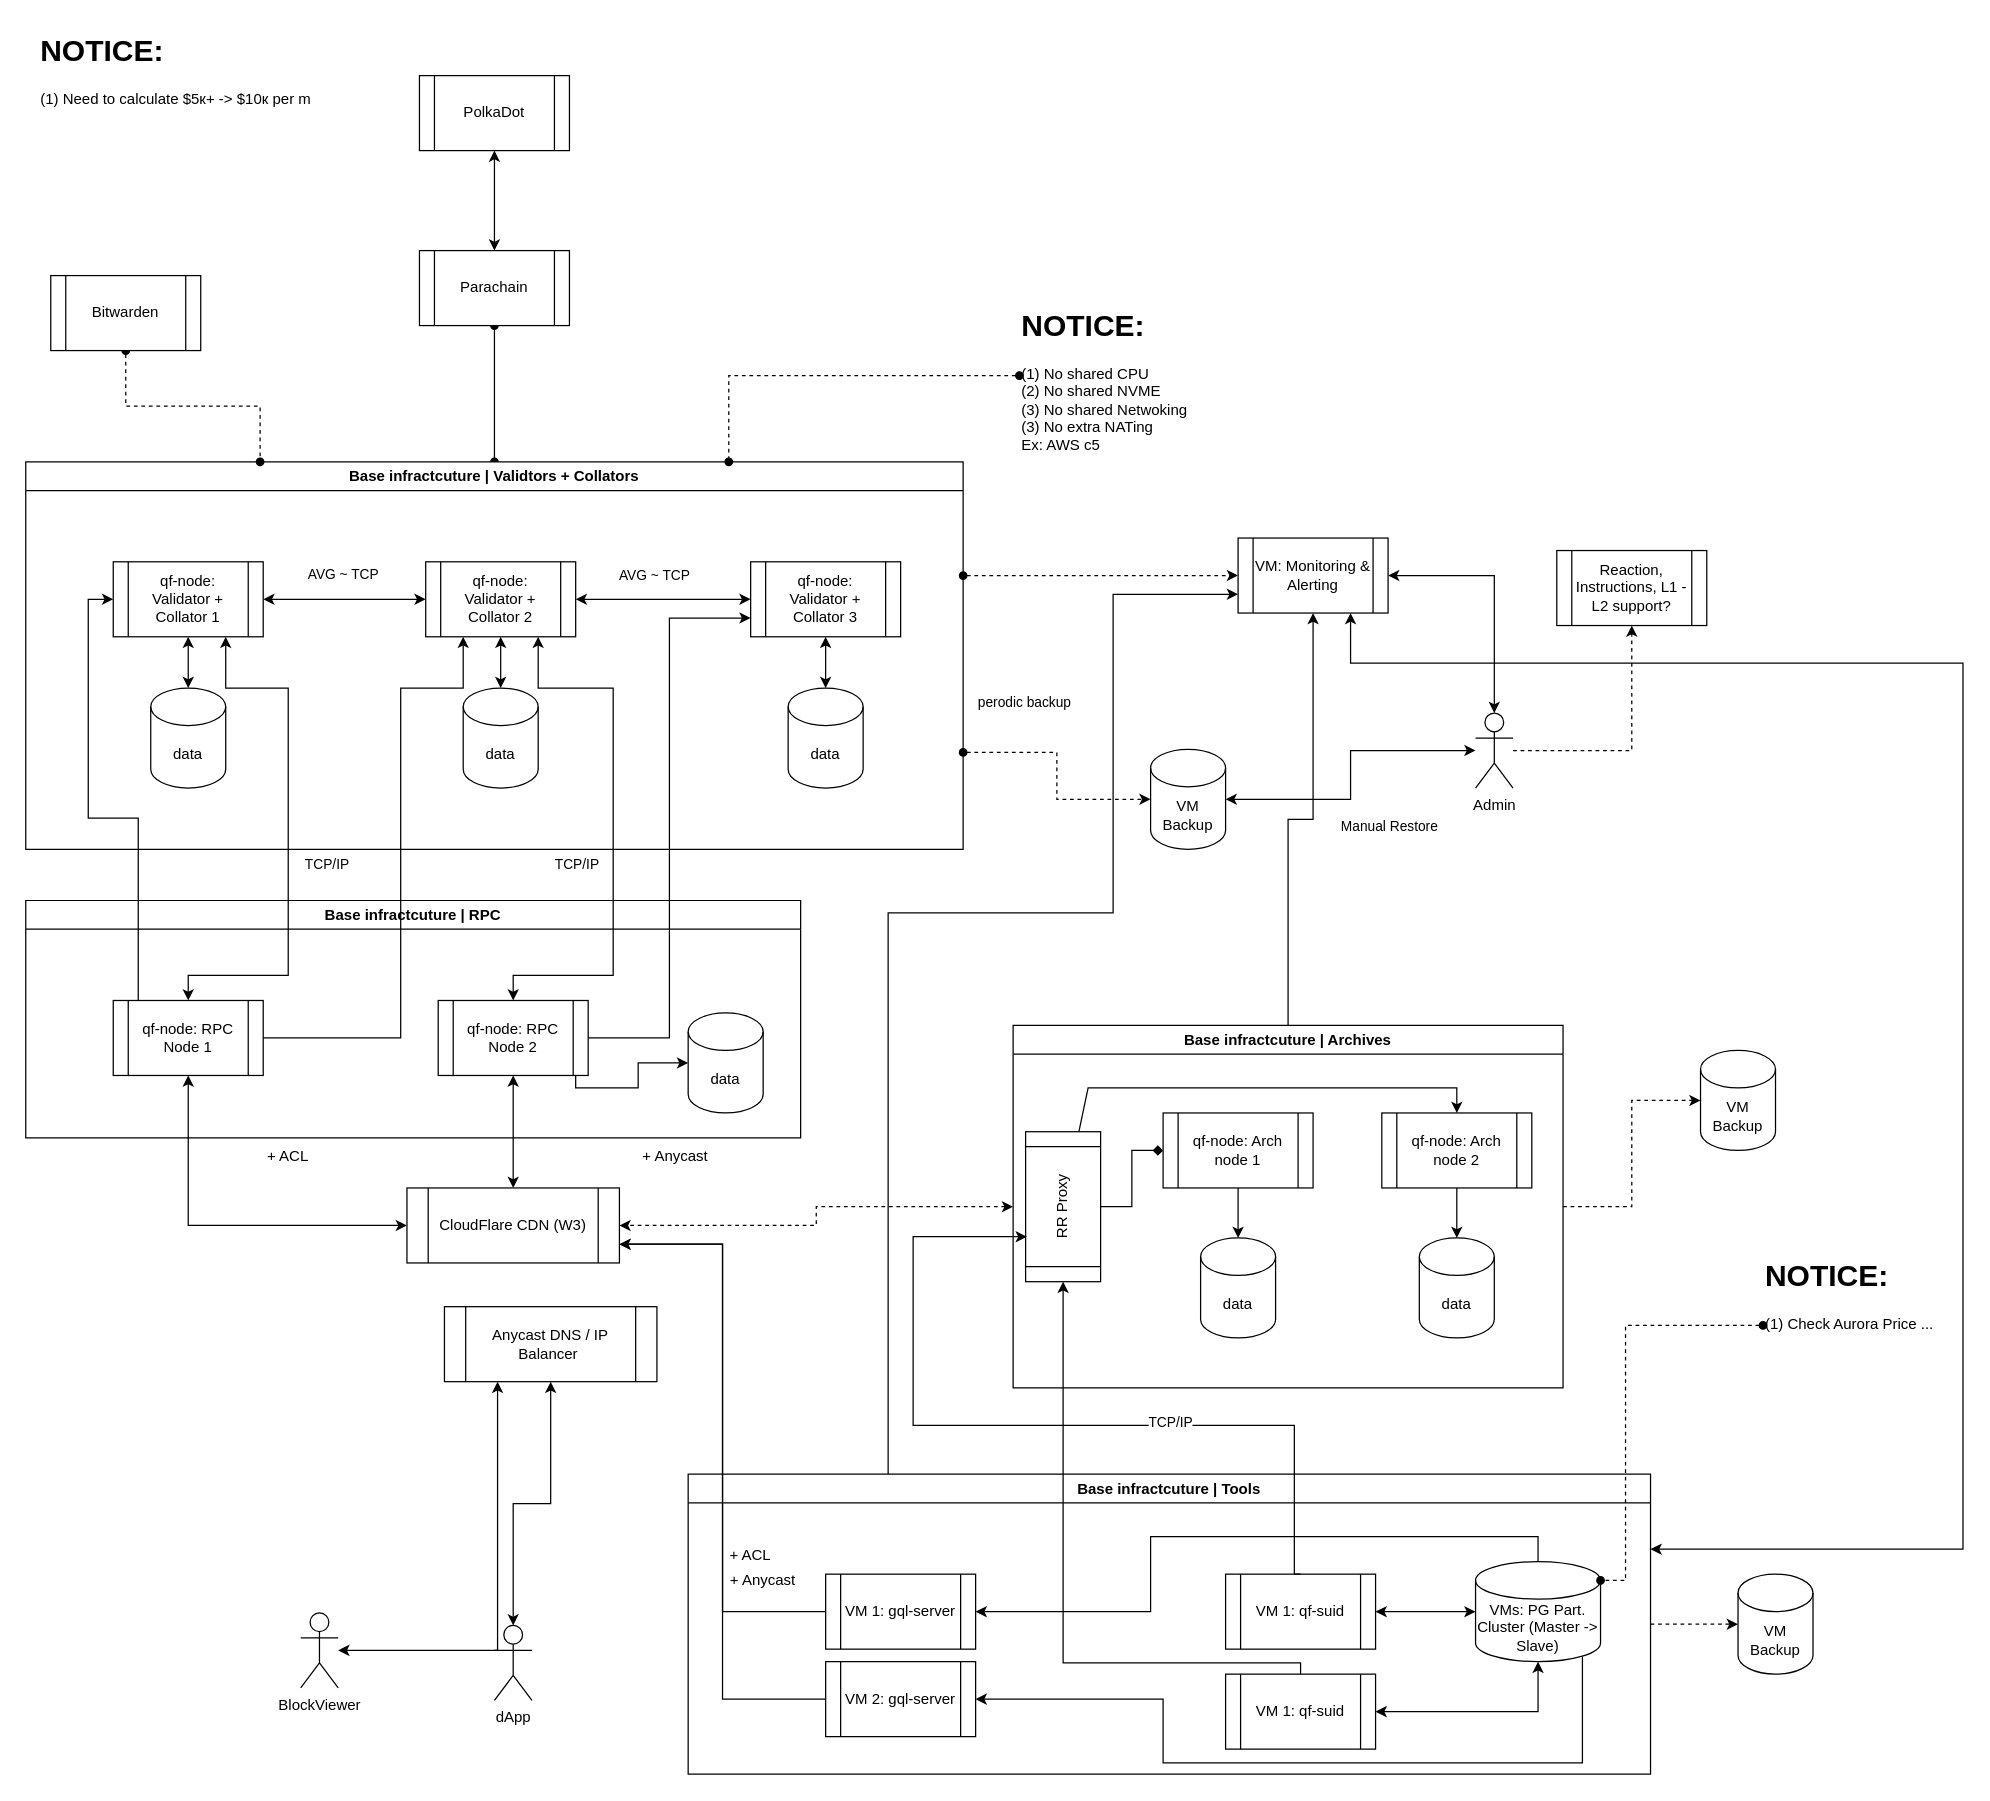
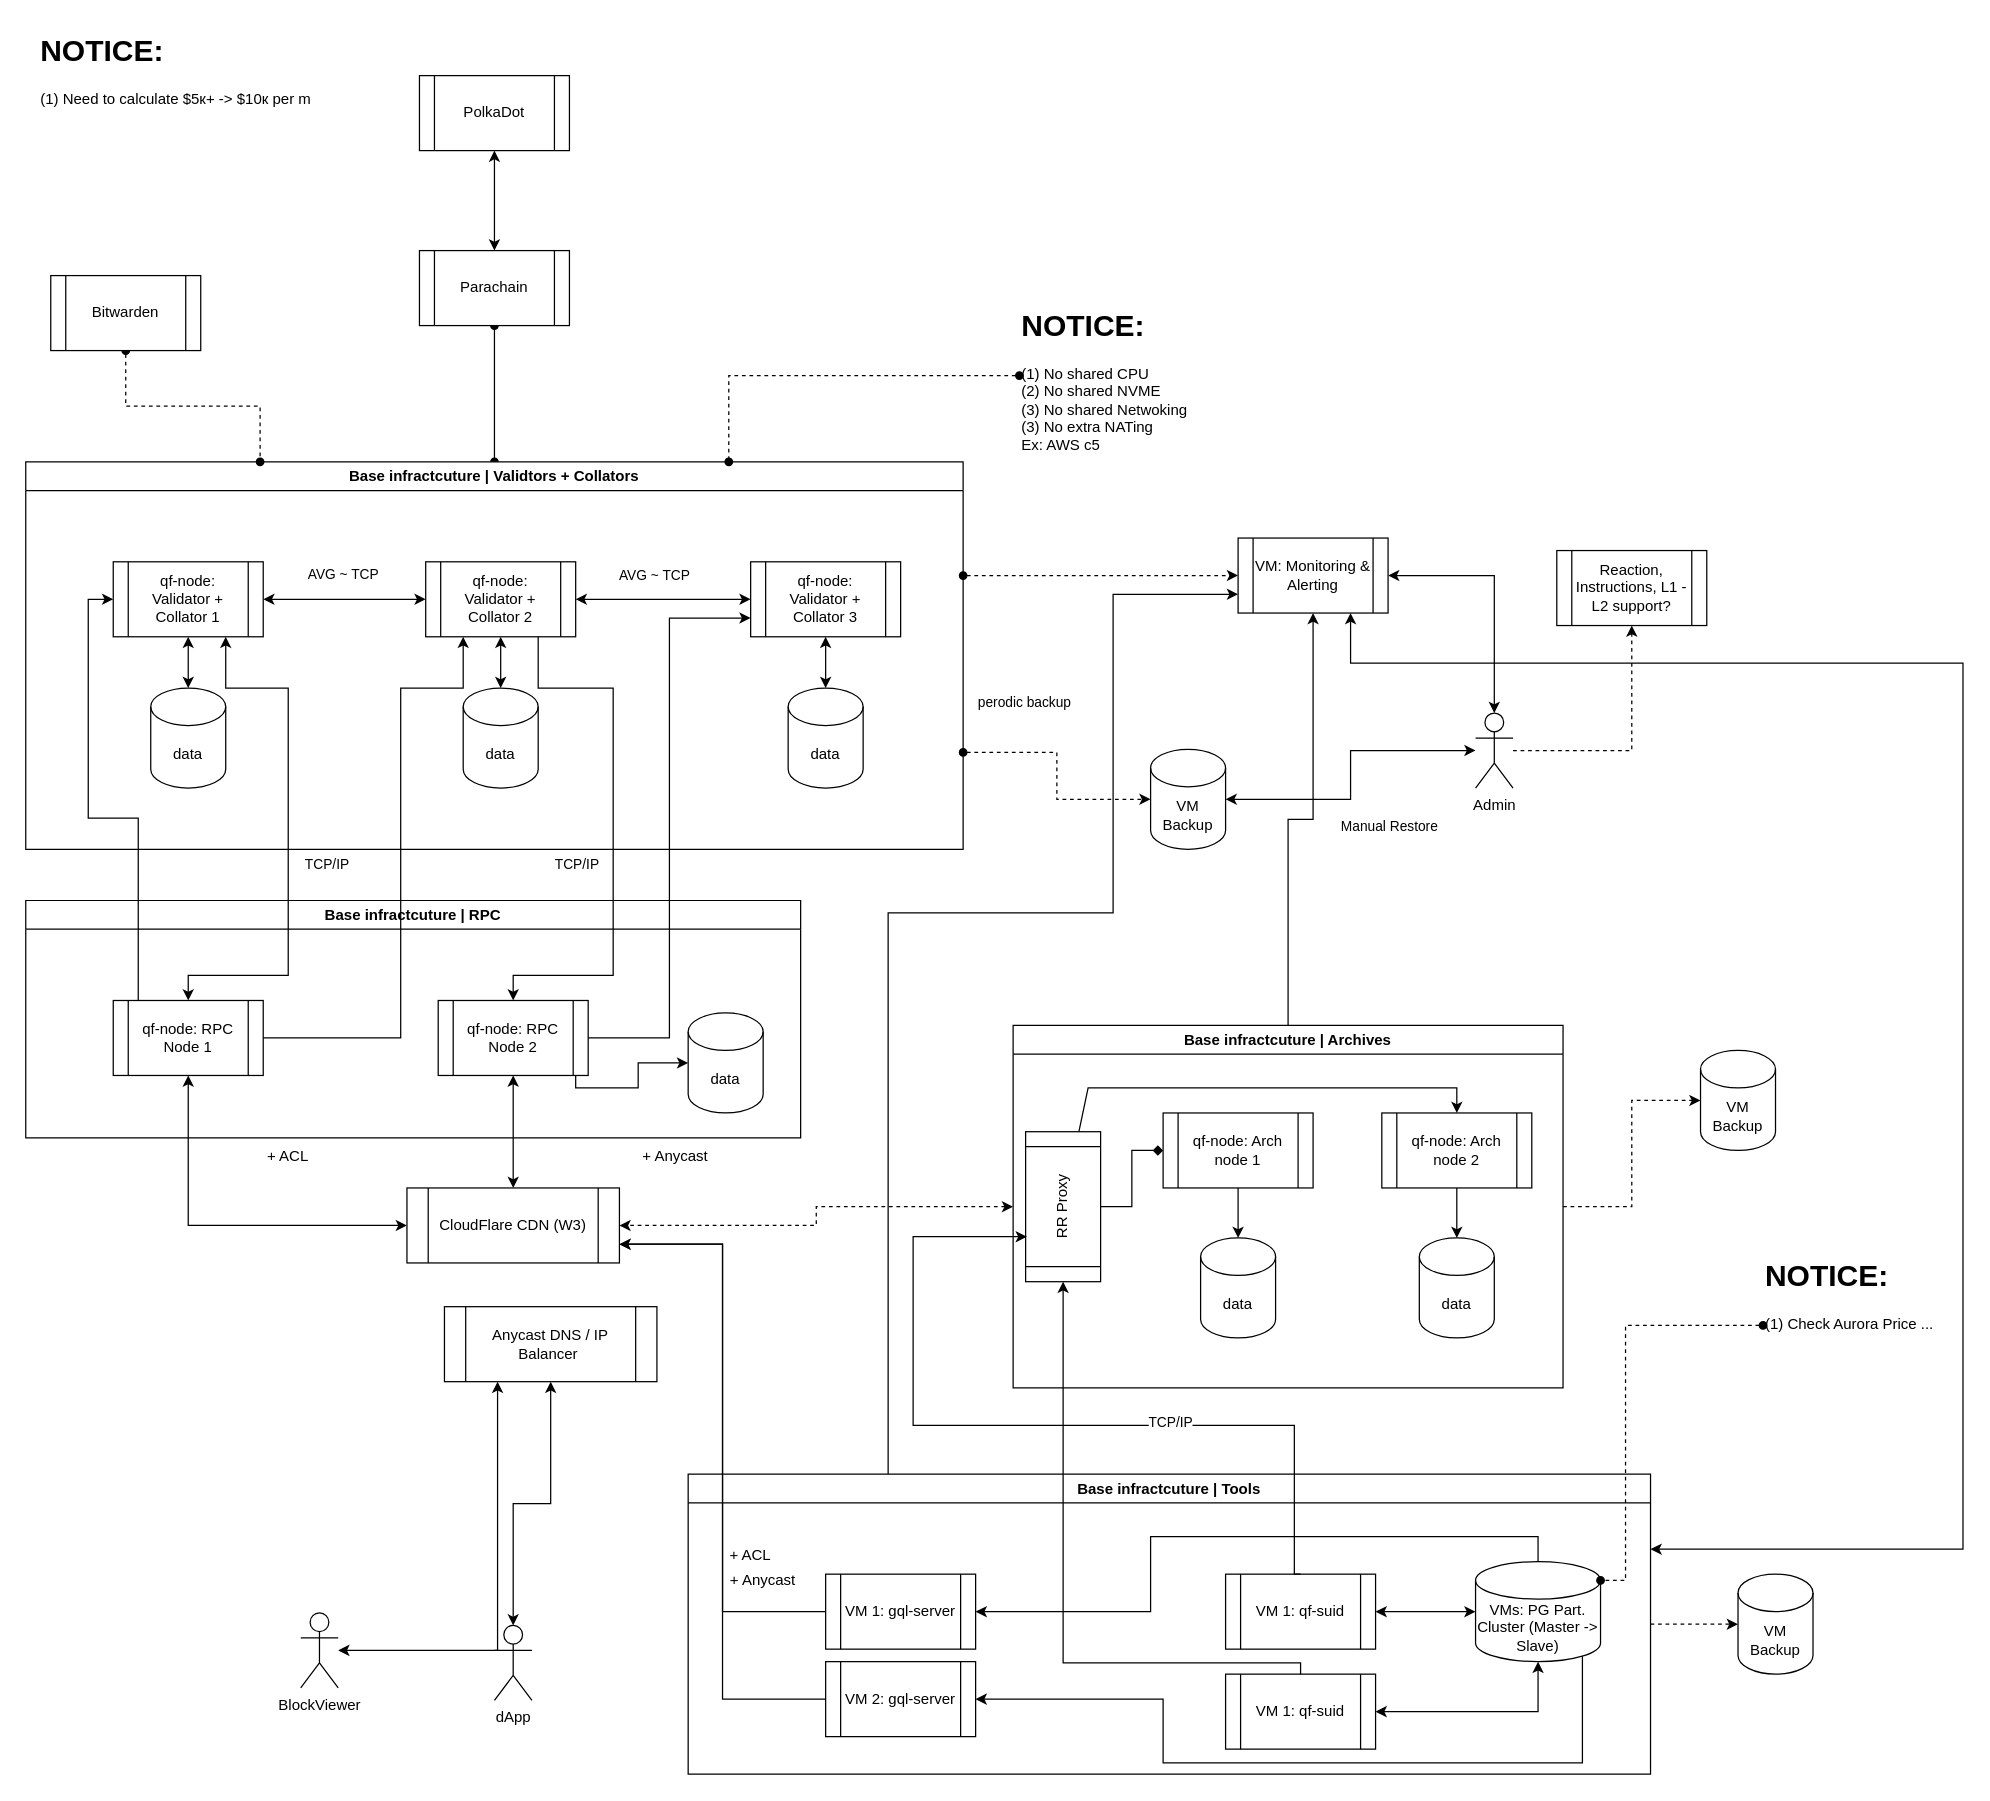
(538, 647) -> (538, 643)
